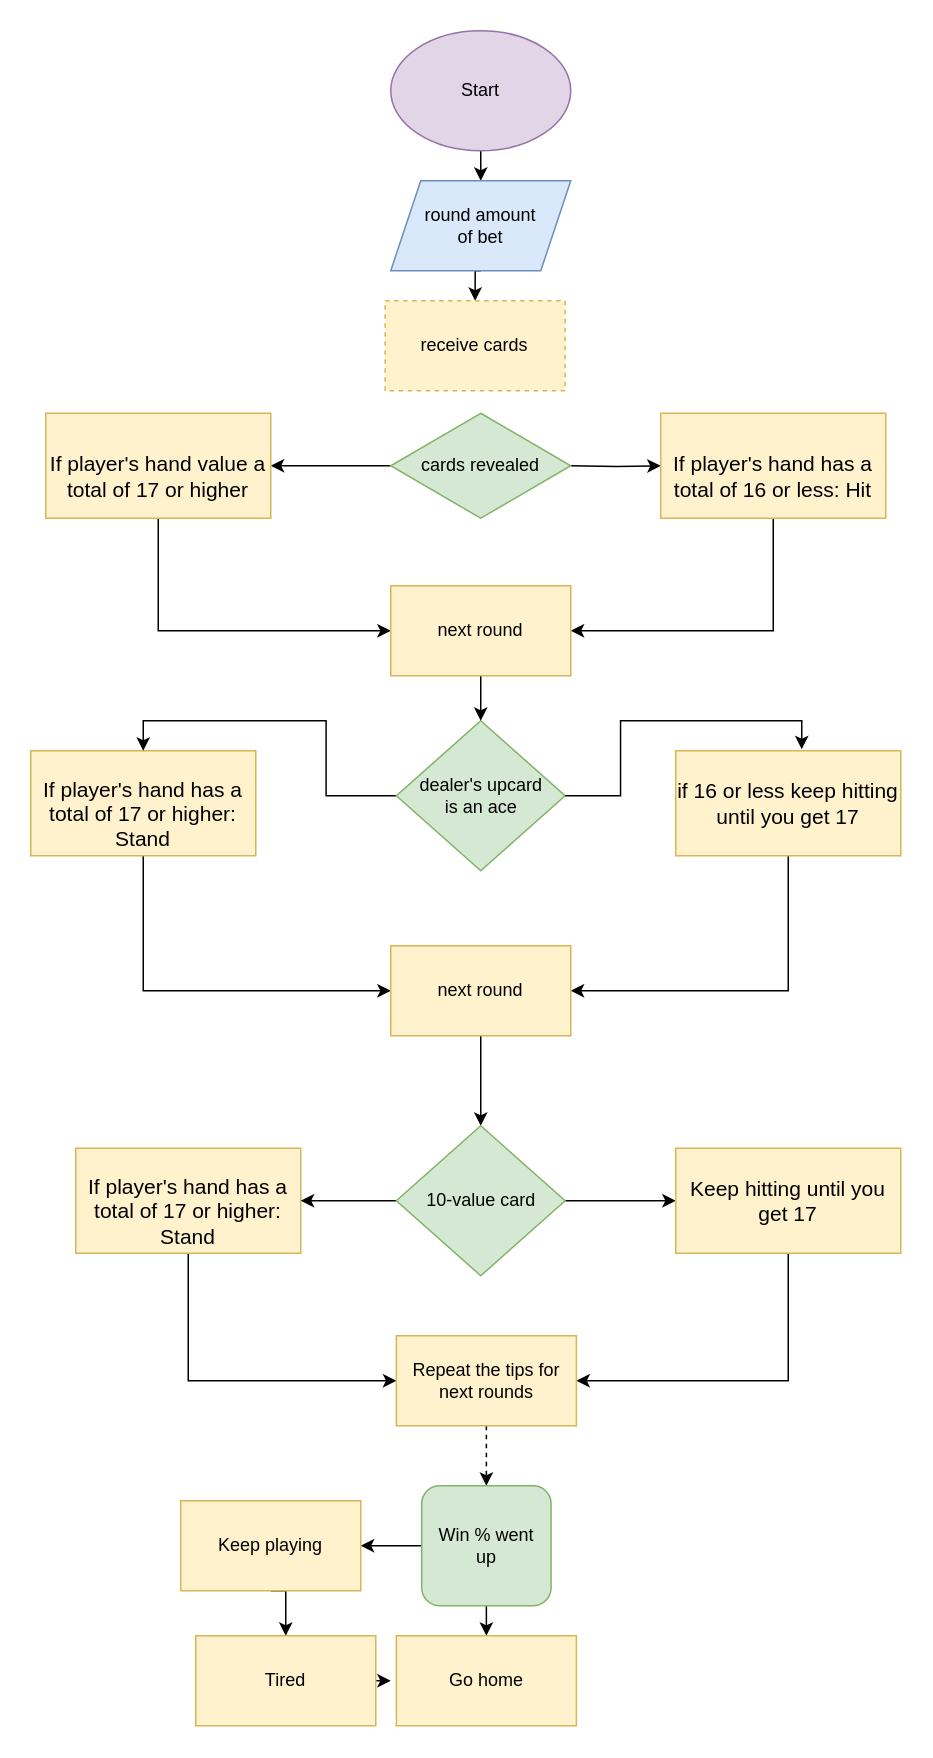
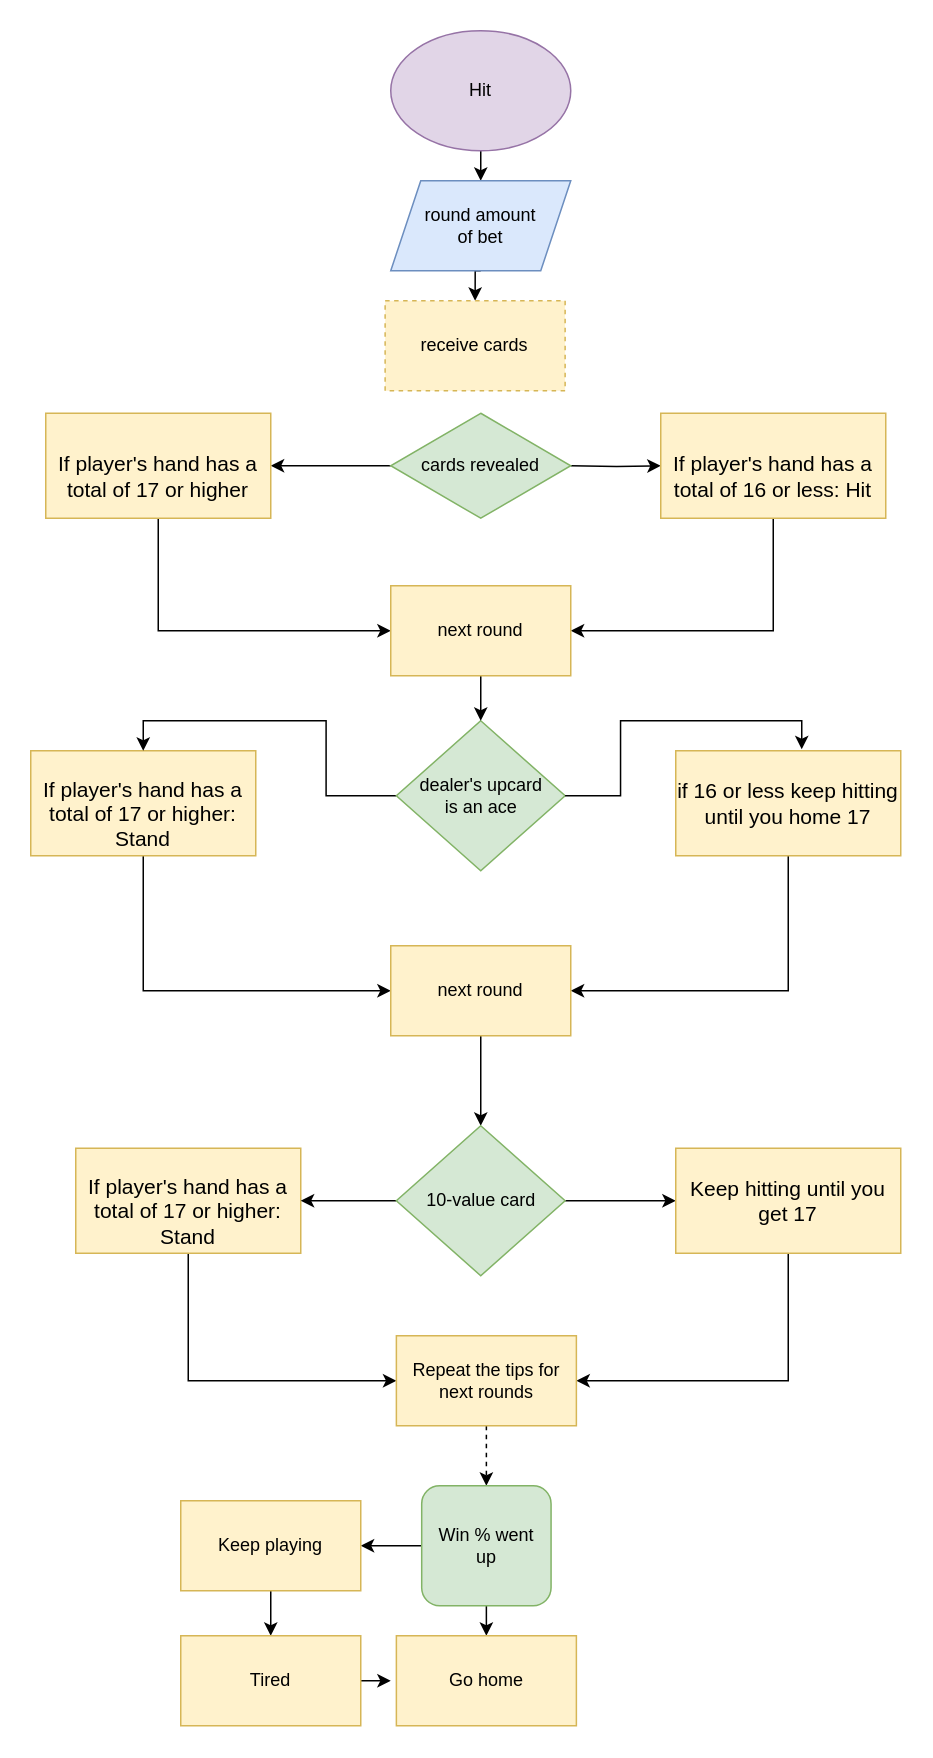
(481, 91) -> (481, 91)
(158, 466) -> (158, 466)
(788, 803) -> (788, 803)
(286, 1681) -> (271, 1681)
